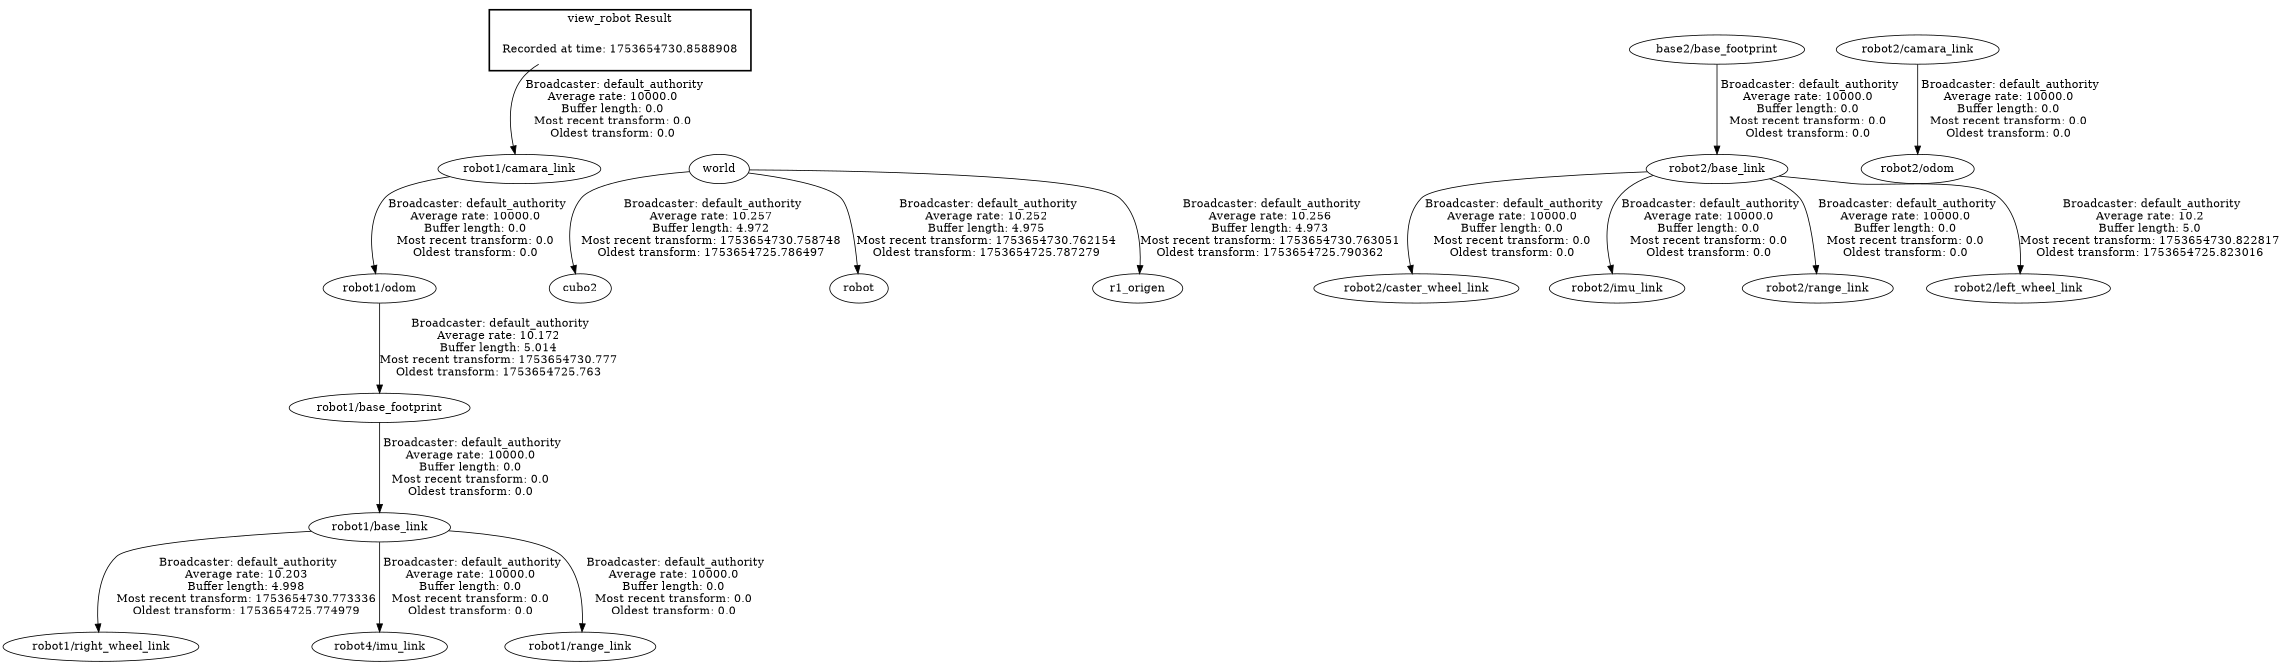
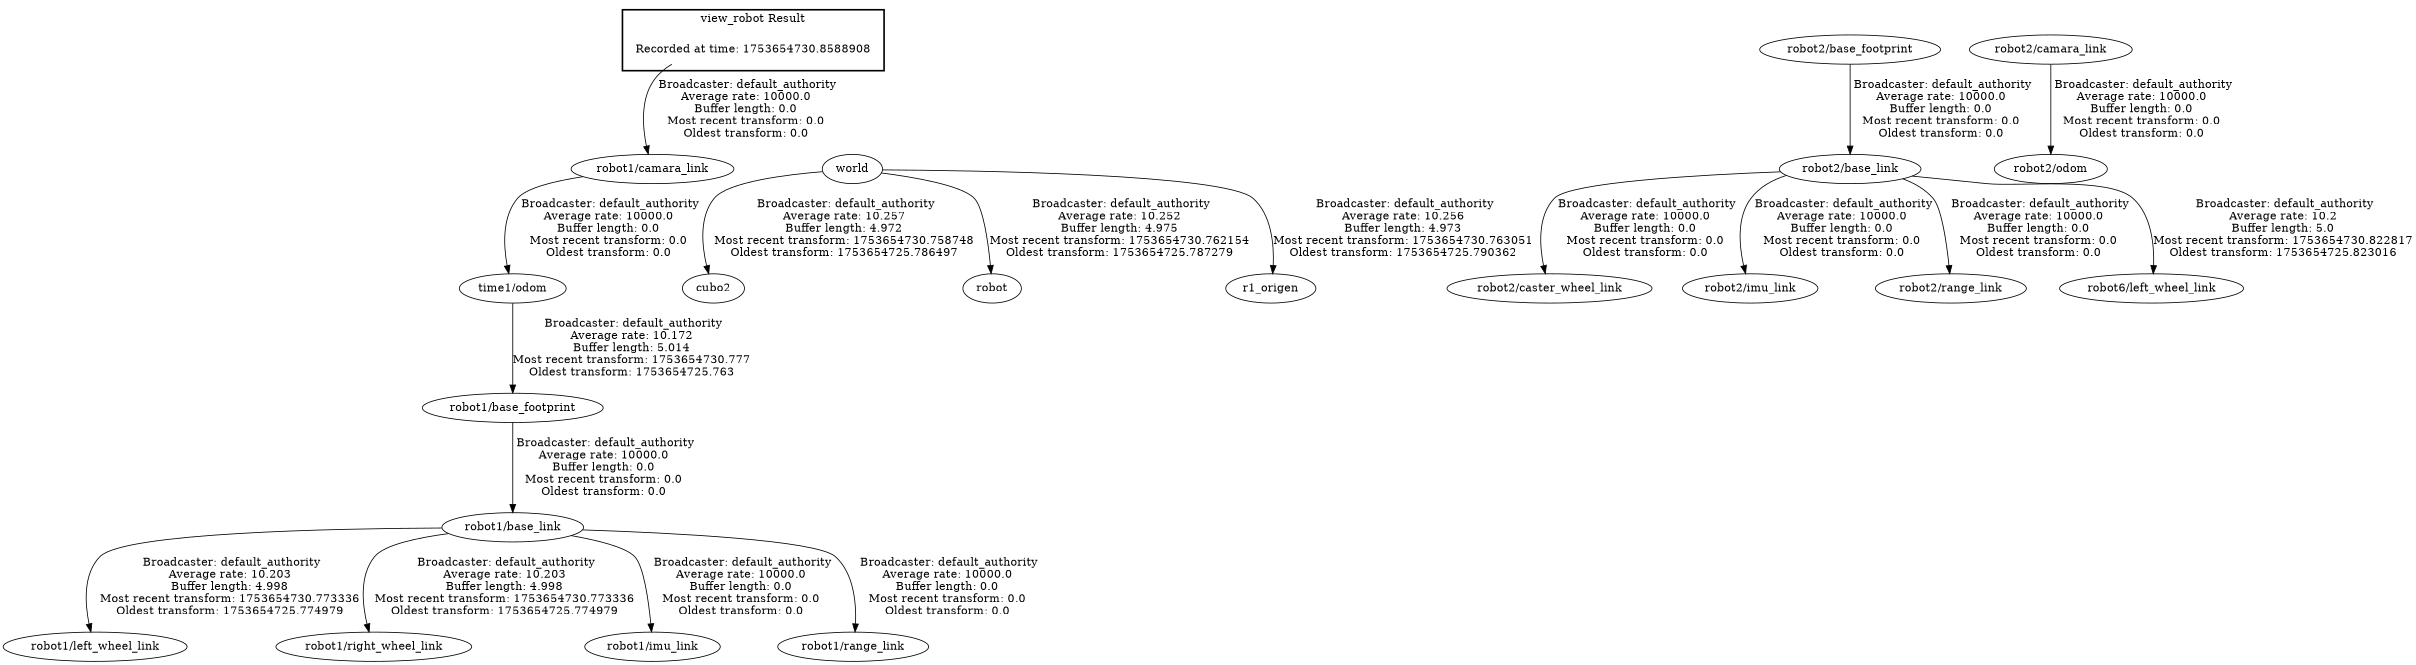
(1717, 50) -> (1850, 50)
(380, 288) -> (513, 288)
(2018, 288) -> (2152, 288)
none -> (95, 647)
(380, 647) -> (653, 647)
